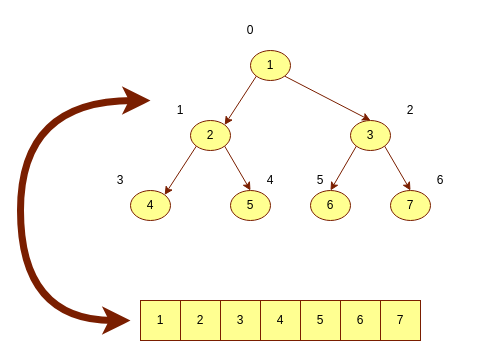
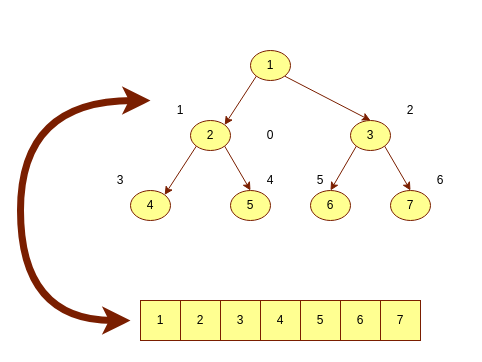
(251, 31) -> (271, 136)
